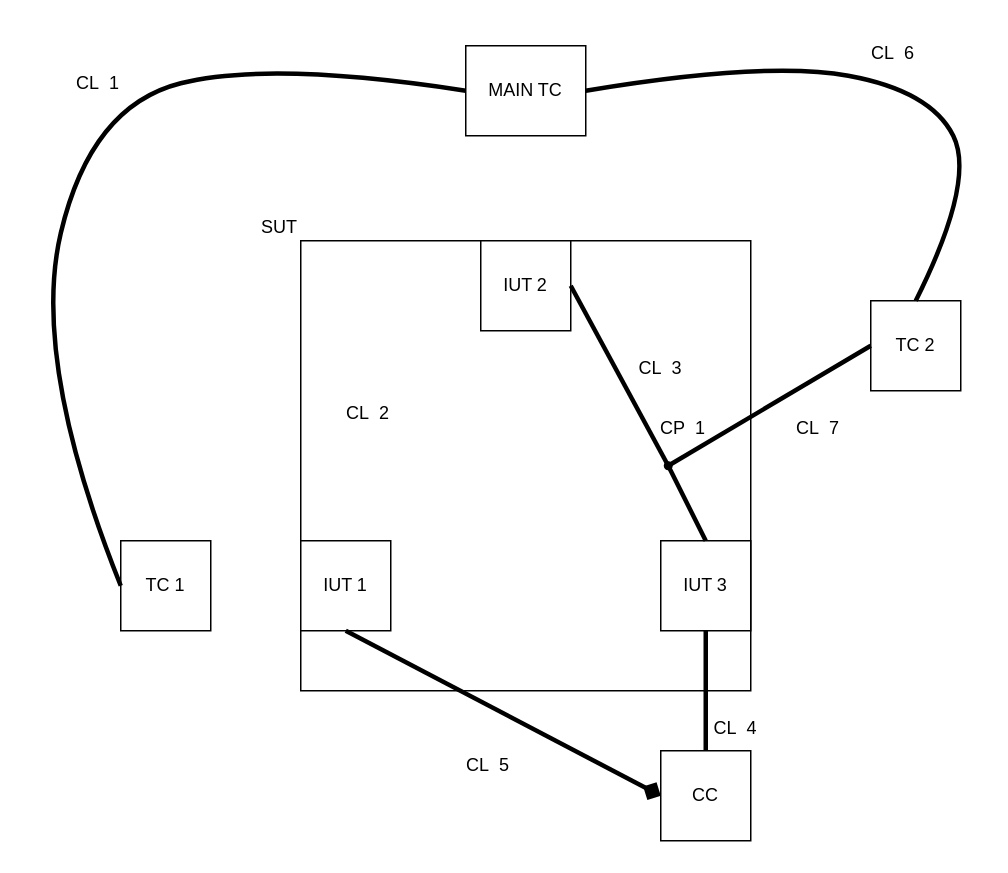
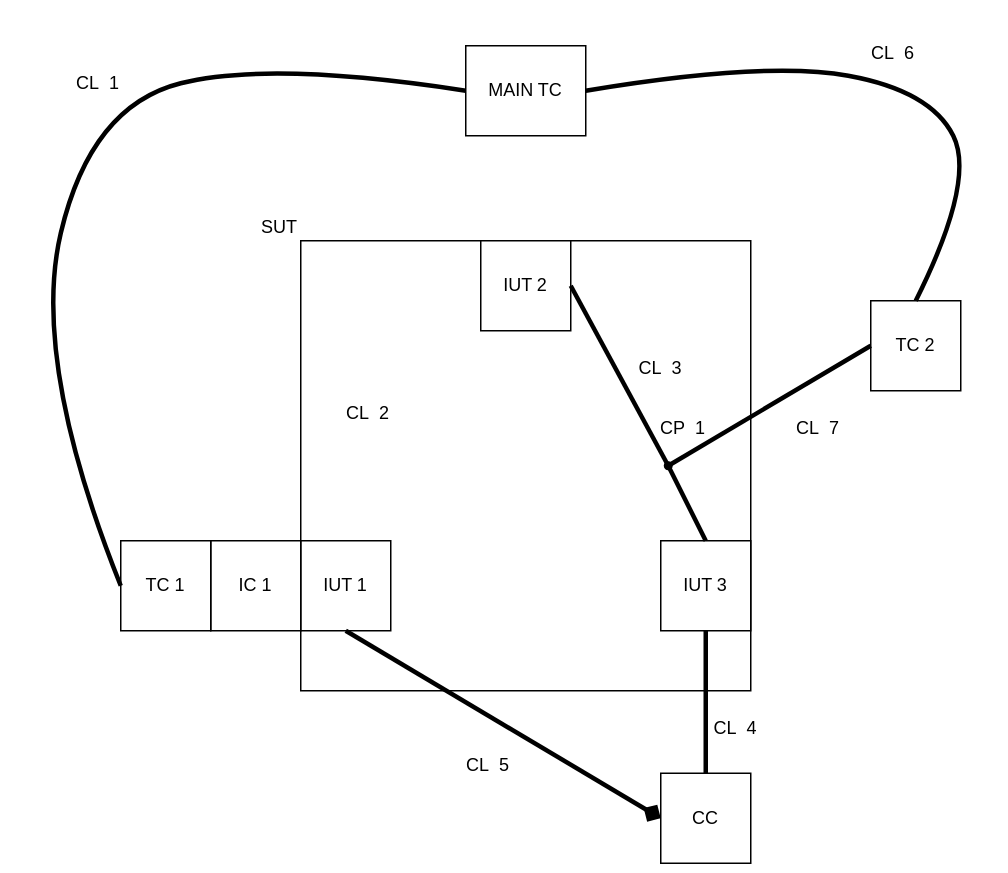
none -> (256, 586)
(706, 796) -> (706, 818)
